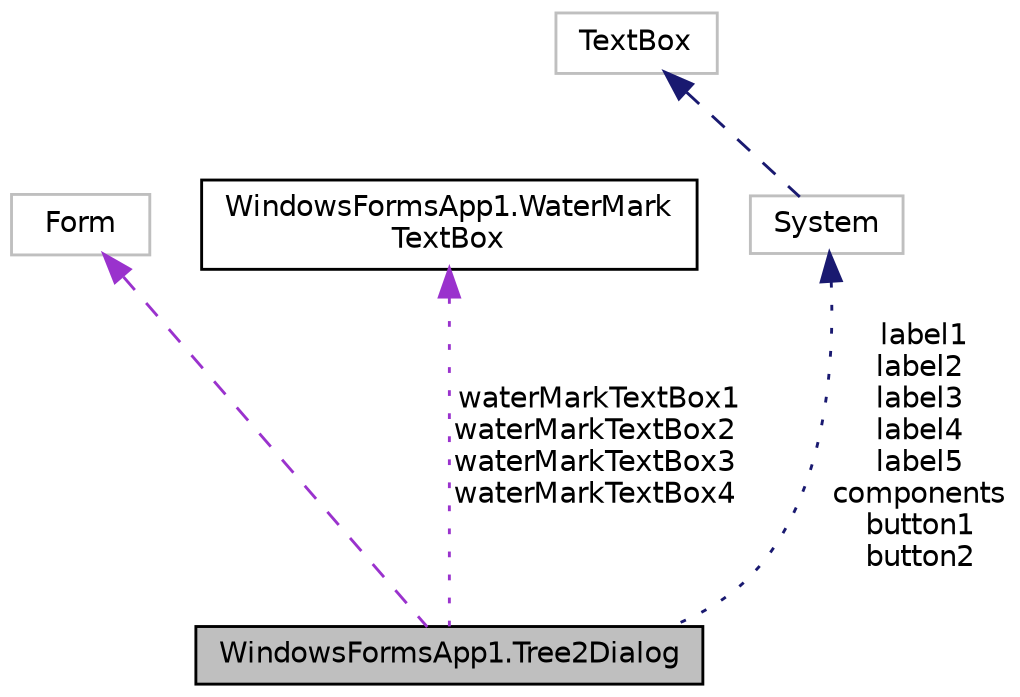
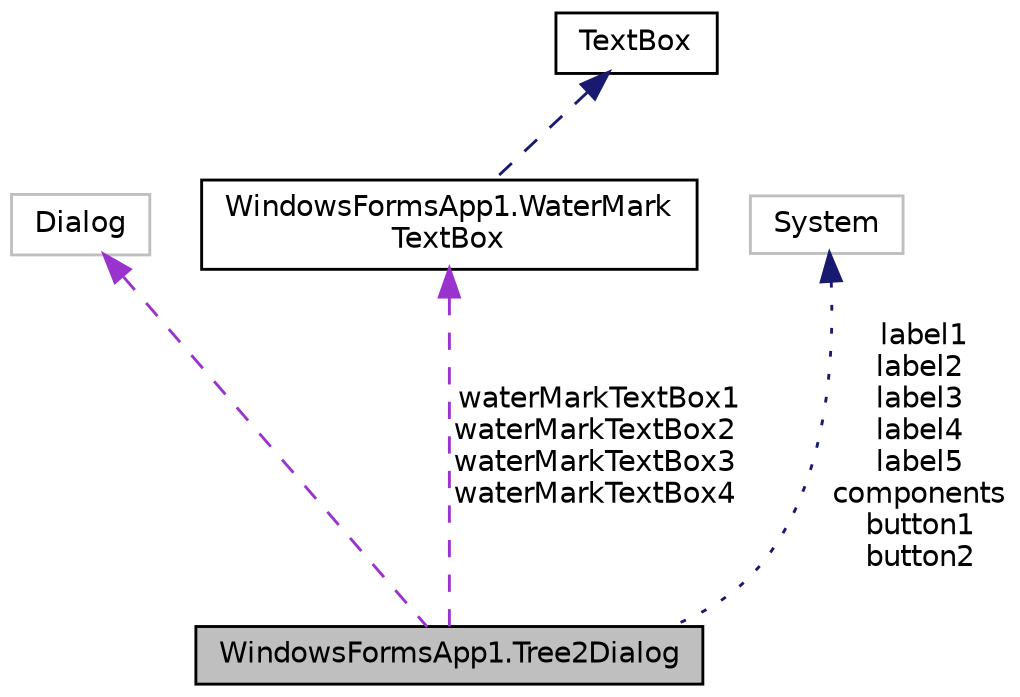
(637, 43) -> (637, 43)
(743, 145) -> (540, 136)
(81, 225) -> (81, 225)
(449, 463) -> (449, 463)
